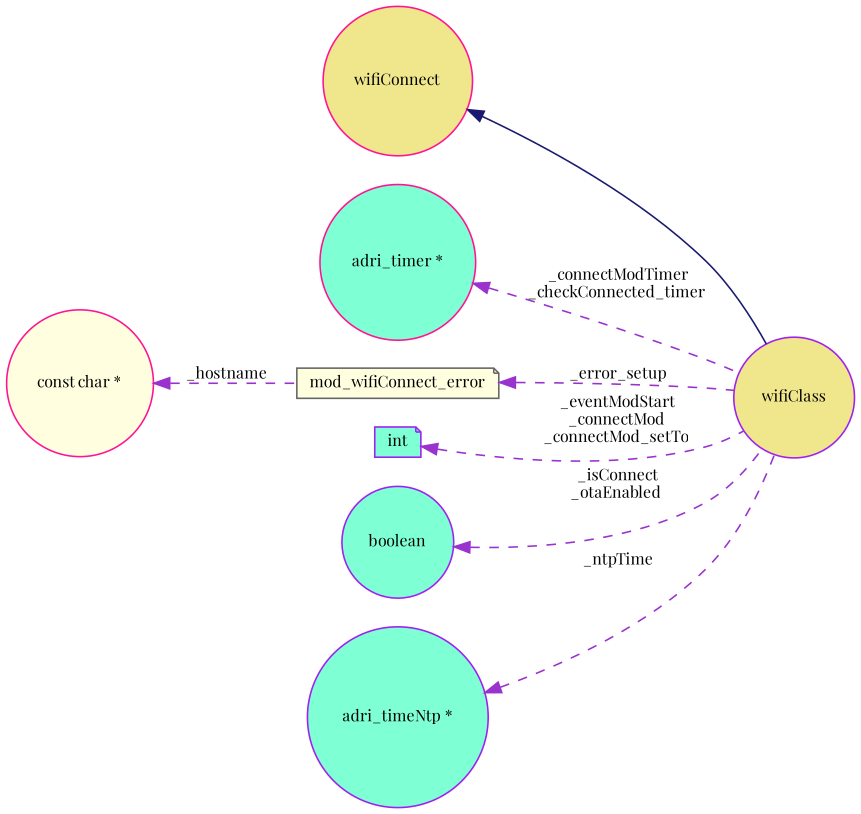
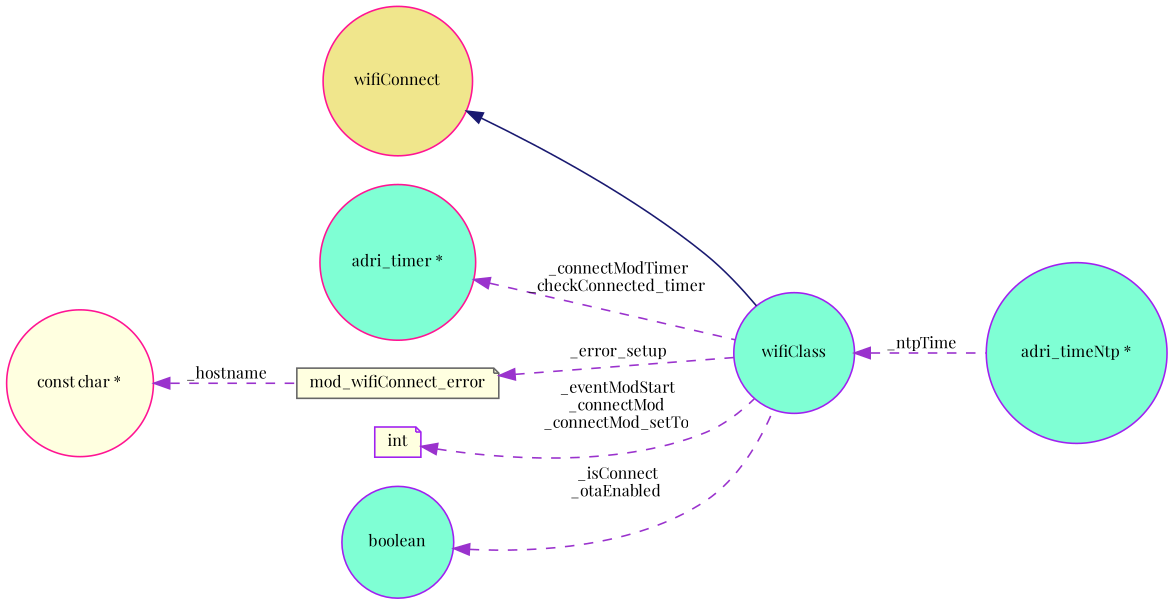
(794, 398) -> (794, 353)
(398, 442) -> (398, 442)
(666, 603) -> (928, 353)
